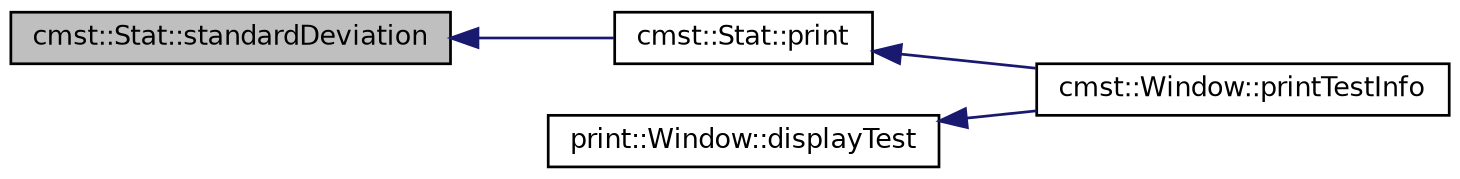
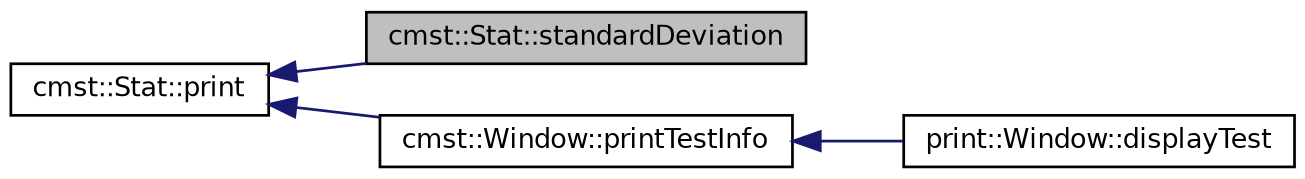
(546, 38) -> (331, 67)
(1002, 114) -> (862, 141)
